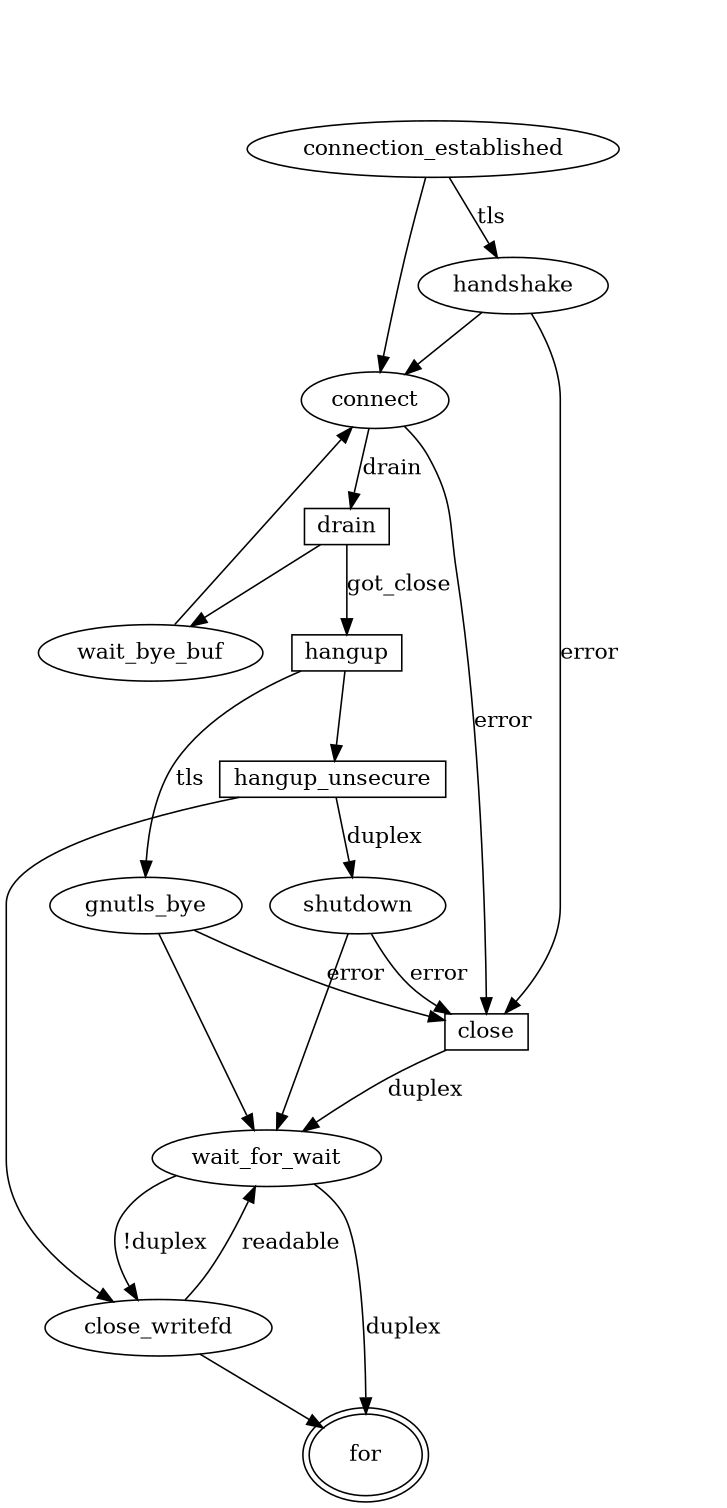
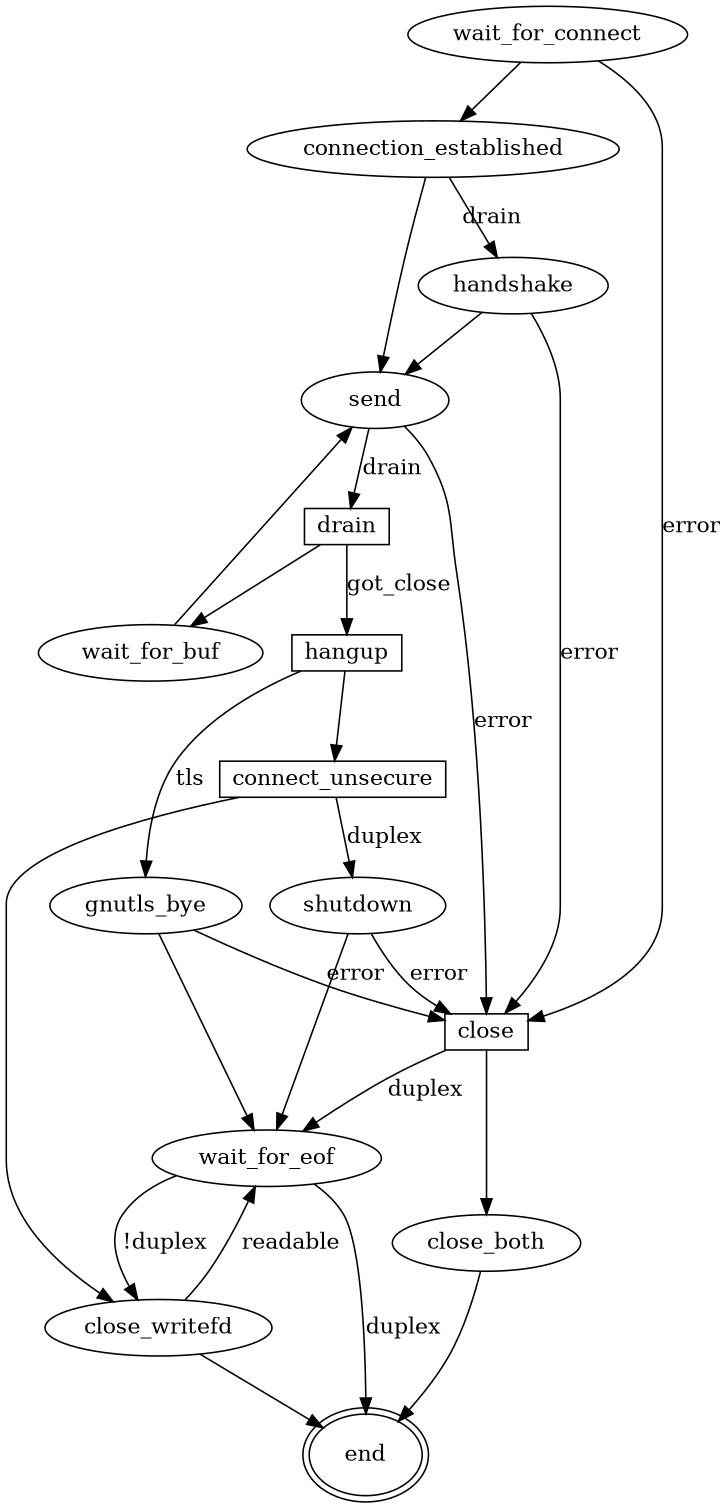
none -> (548, 35)
(492, 217) -> (492, 217)
(375, 400) -> (375, 400)
(151, 653) -> (151, 653)
(333, 779) -> (333, 779)
(267, 1158) -> (267, 1158)
none -> (487, 1243)
(366, 1455) -> (366, 1455)
